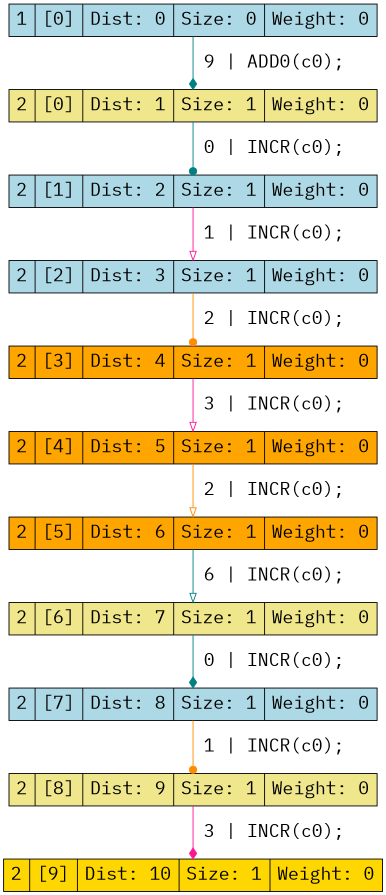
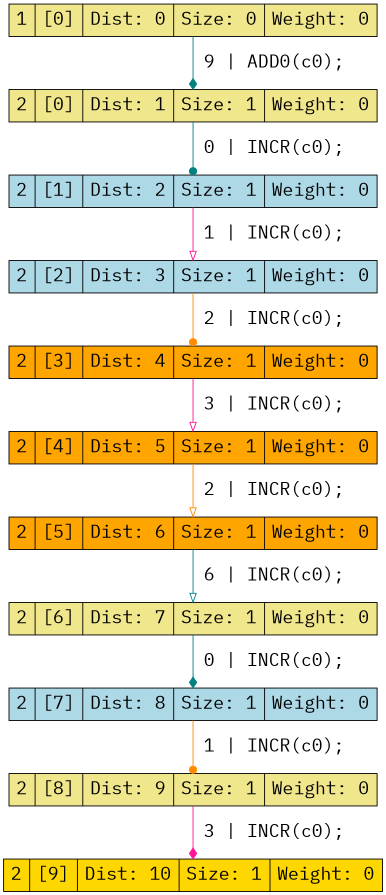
(193, 20) -> (193, 20)
